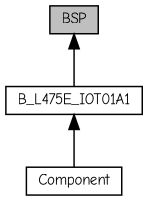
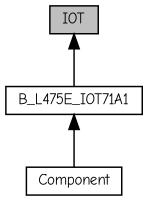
(74, 20) -> (74, 20)
(74, 100) -> (74, 100)
